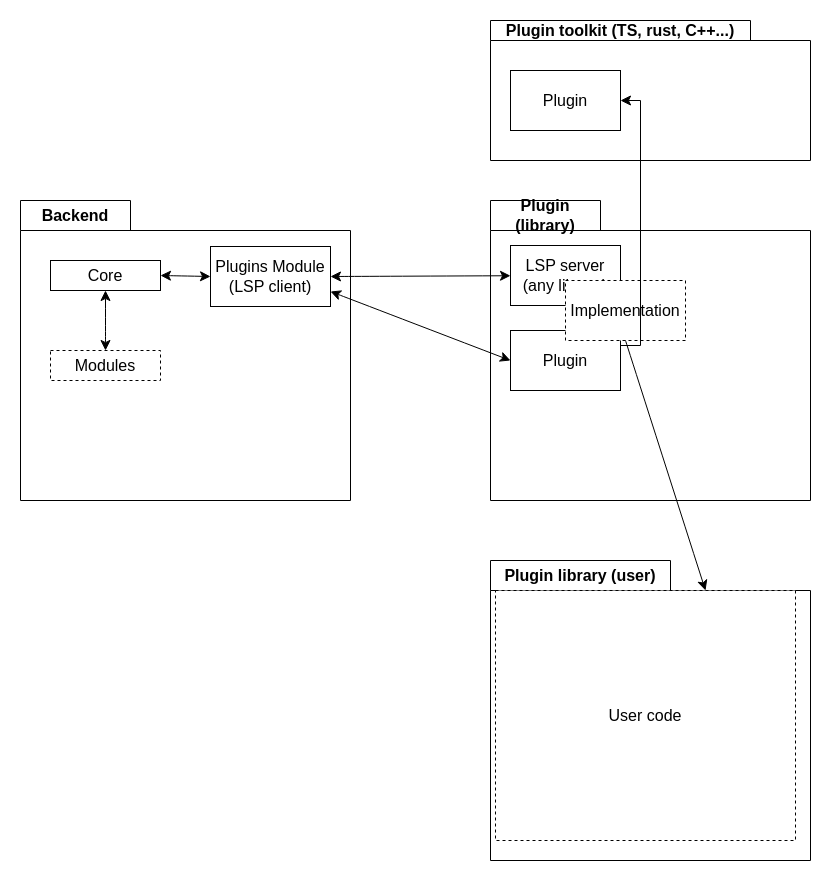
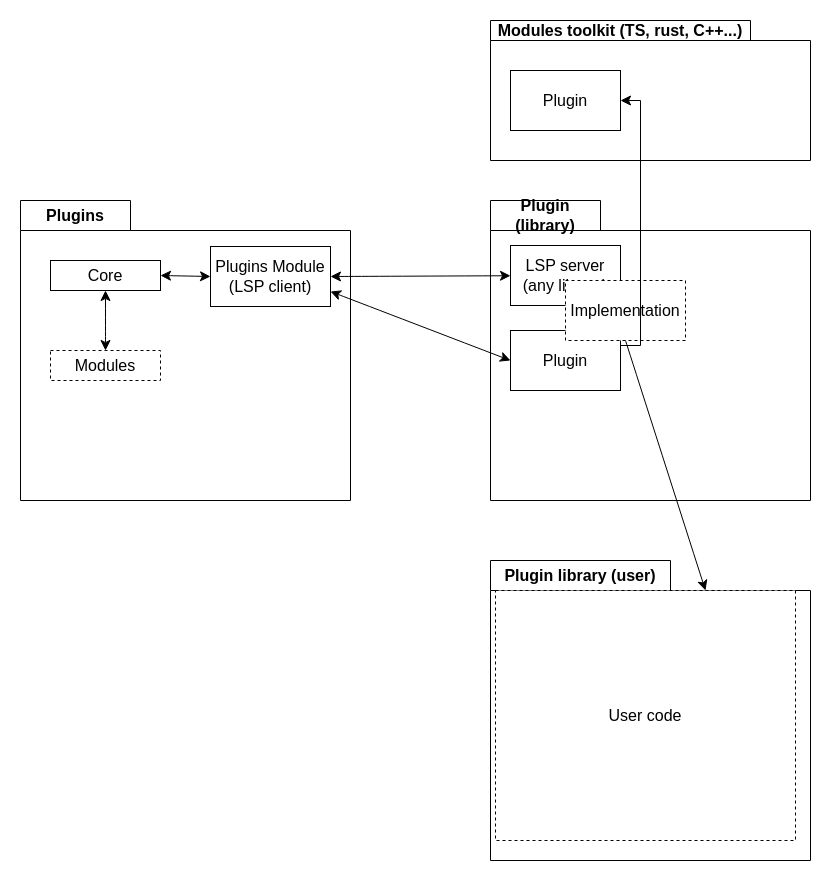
(621, 31) -> (621, 31)
(76, 216) -> (76, 216)
